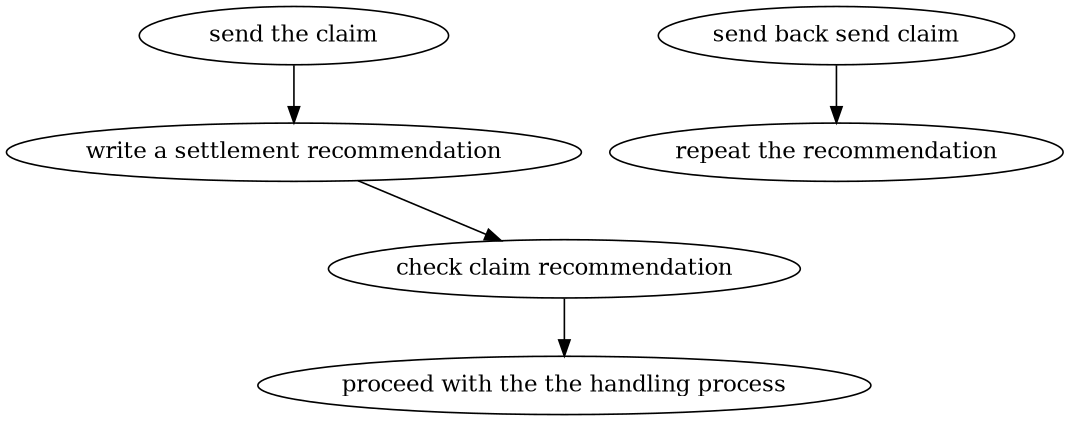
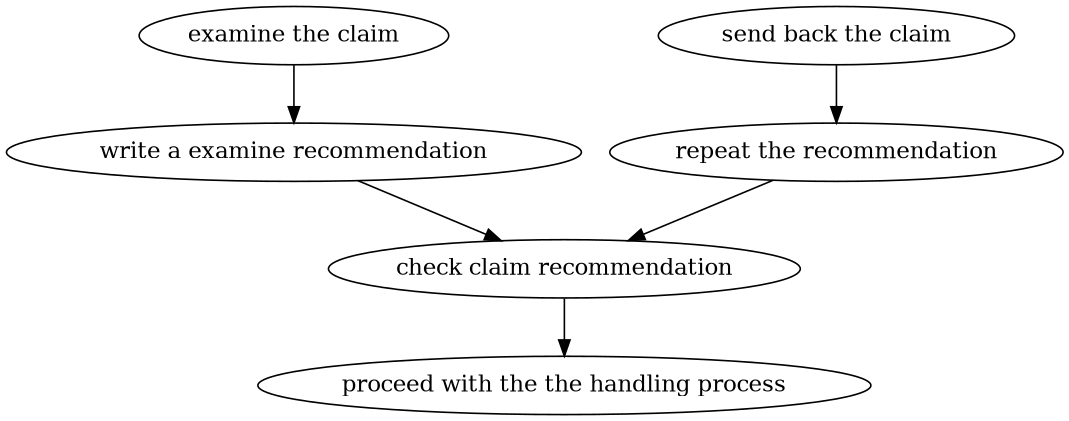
(294, 36) -> (294, 36)
(836, 36) -> (836, 36)
(294, 152) -> (294, 152)
none -> (708, 207)
